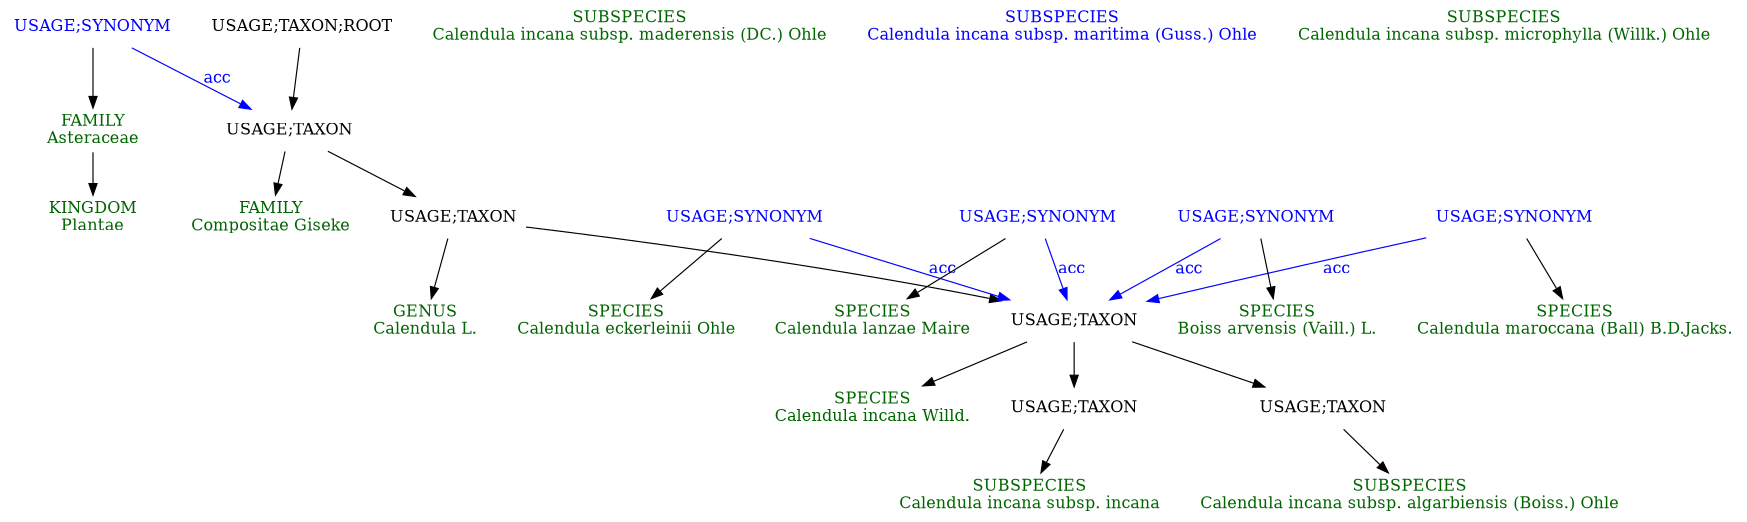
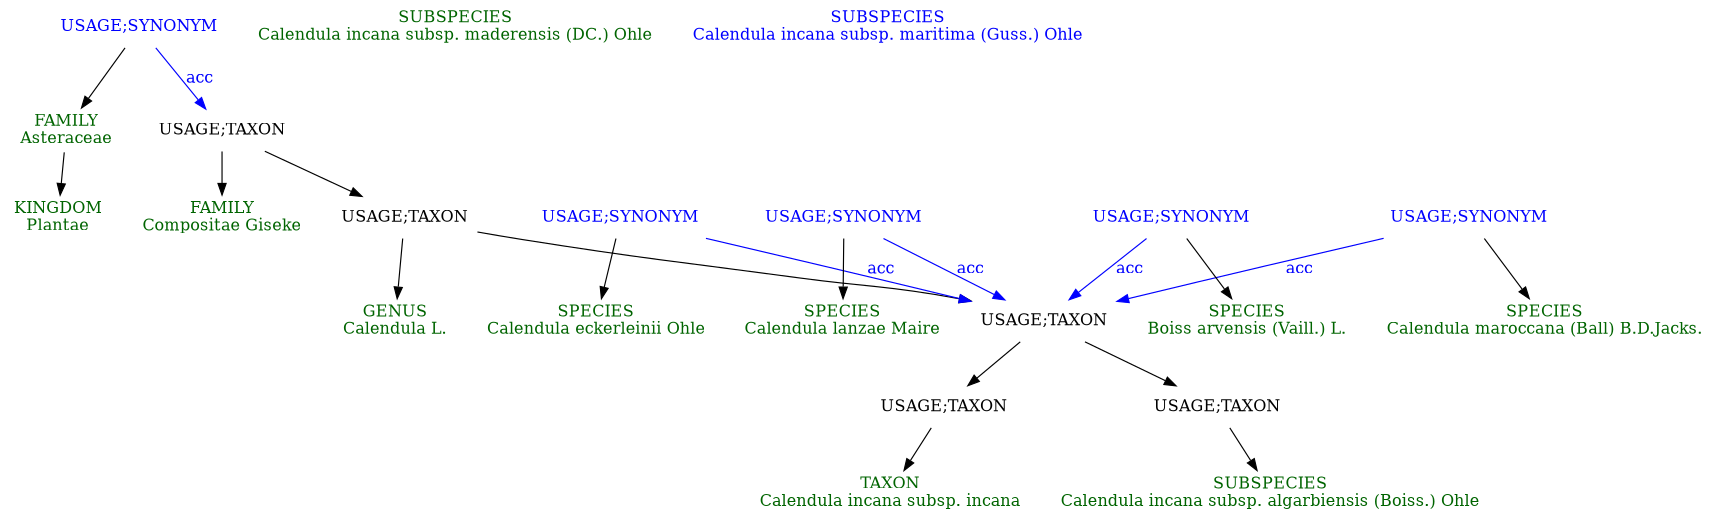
(302, 27) -> none
(1504, 27) -> none
(873, 408) -> none
(1030, 495) -> (890, 493)
